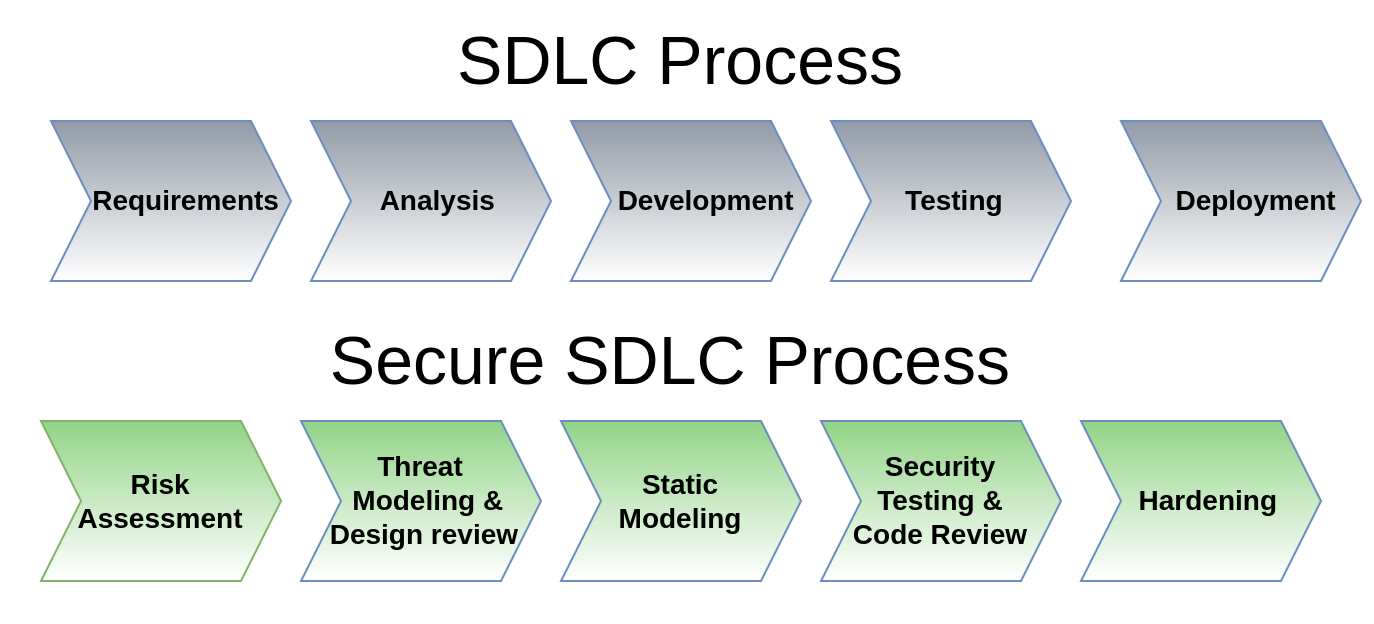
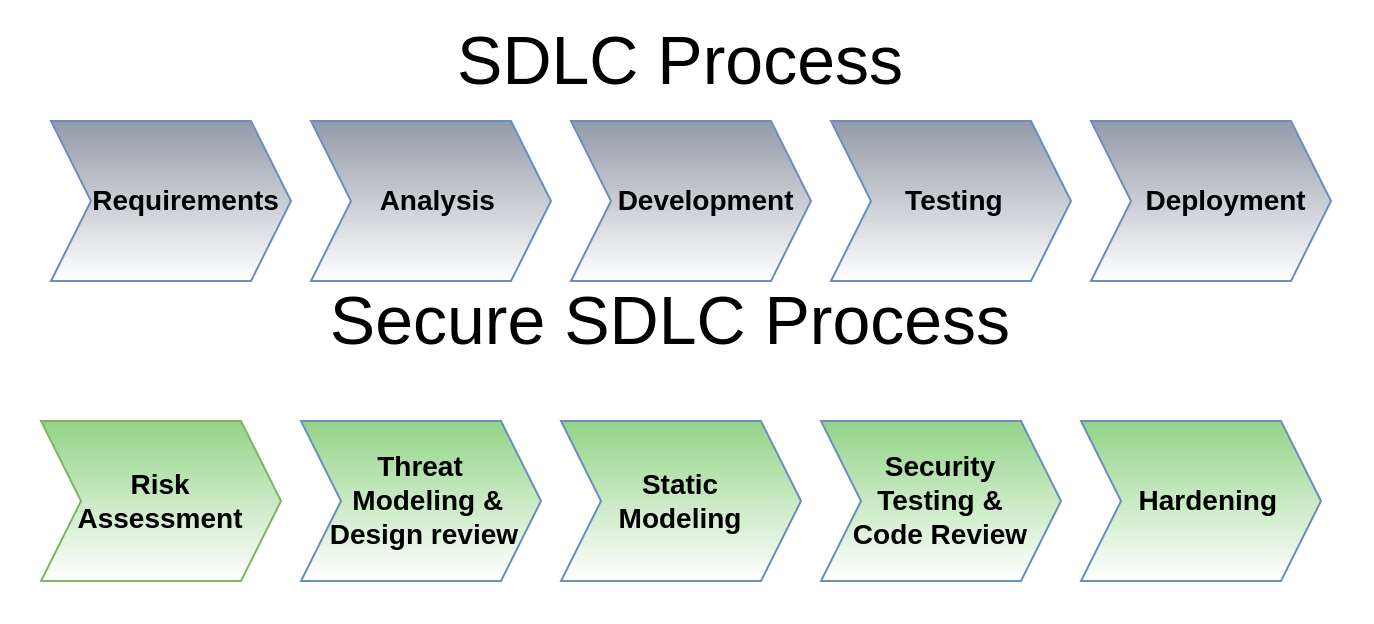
(1241, 201) -> (1211, 201)
(671, 361) -> (671, 321)
